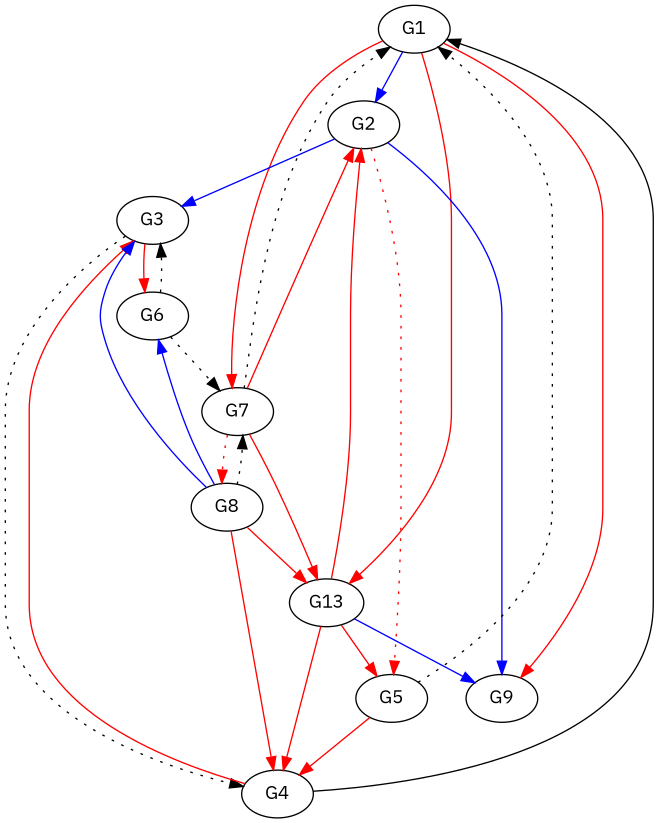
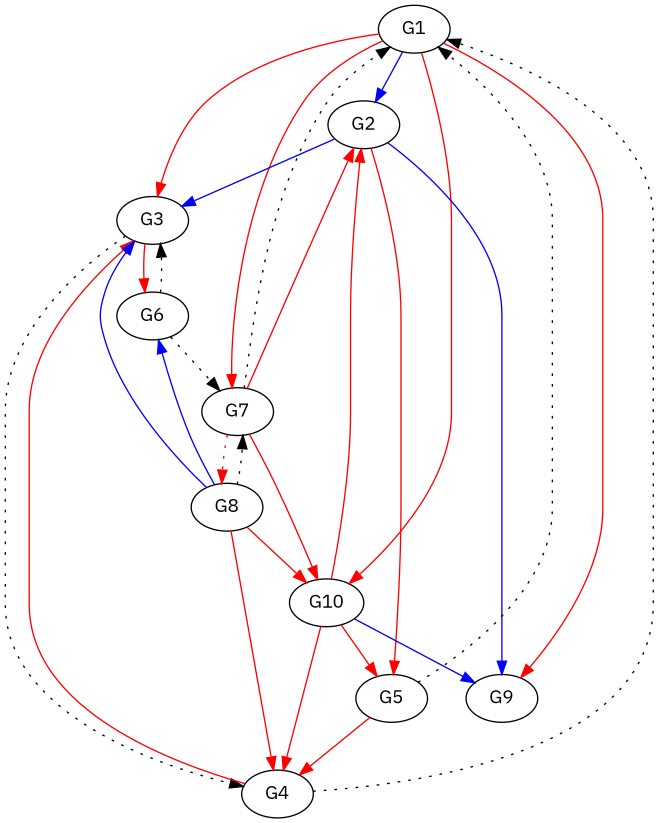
none -> (245, 75)
(401, 403) -> (401, 403)
(653, 484) -> (653, 484)
(327, 603) -> (327, 603)
